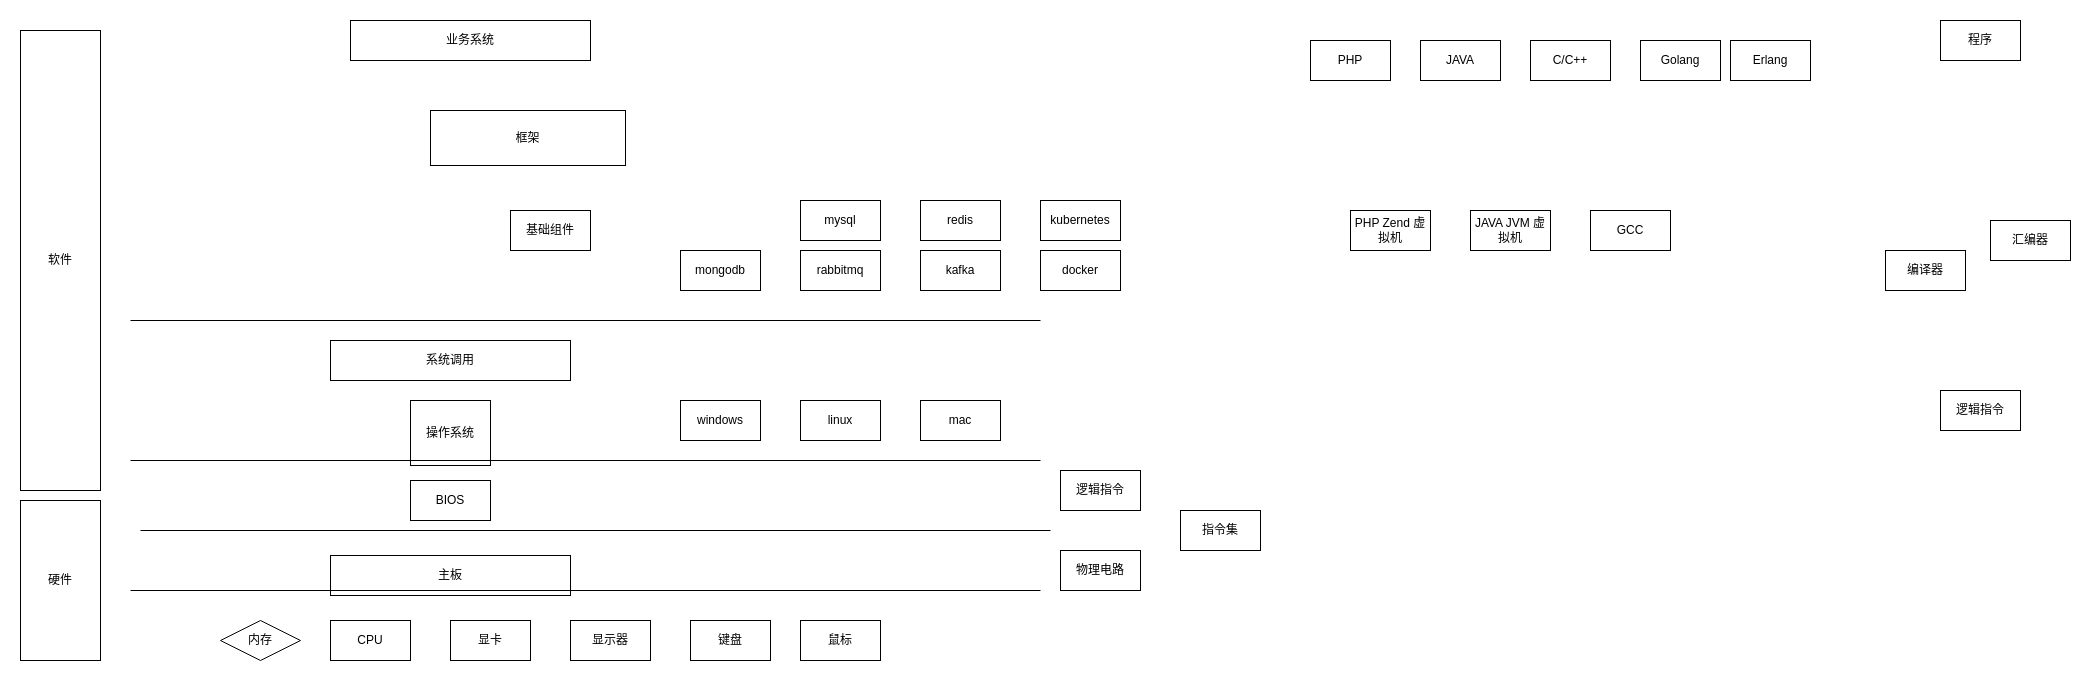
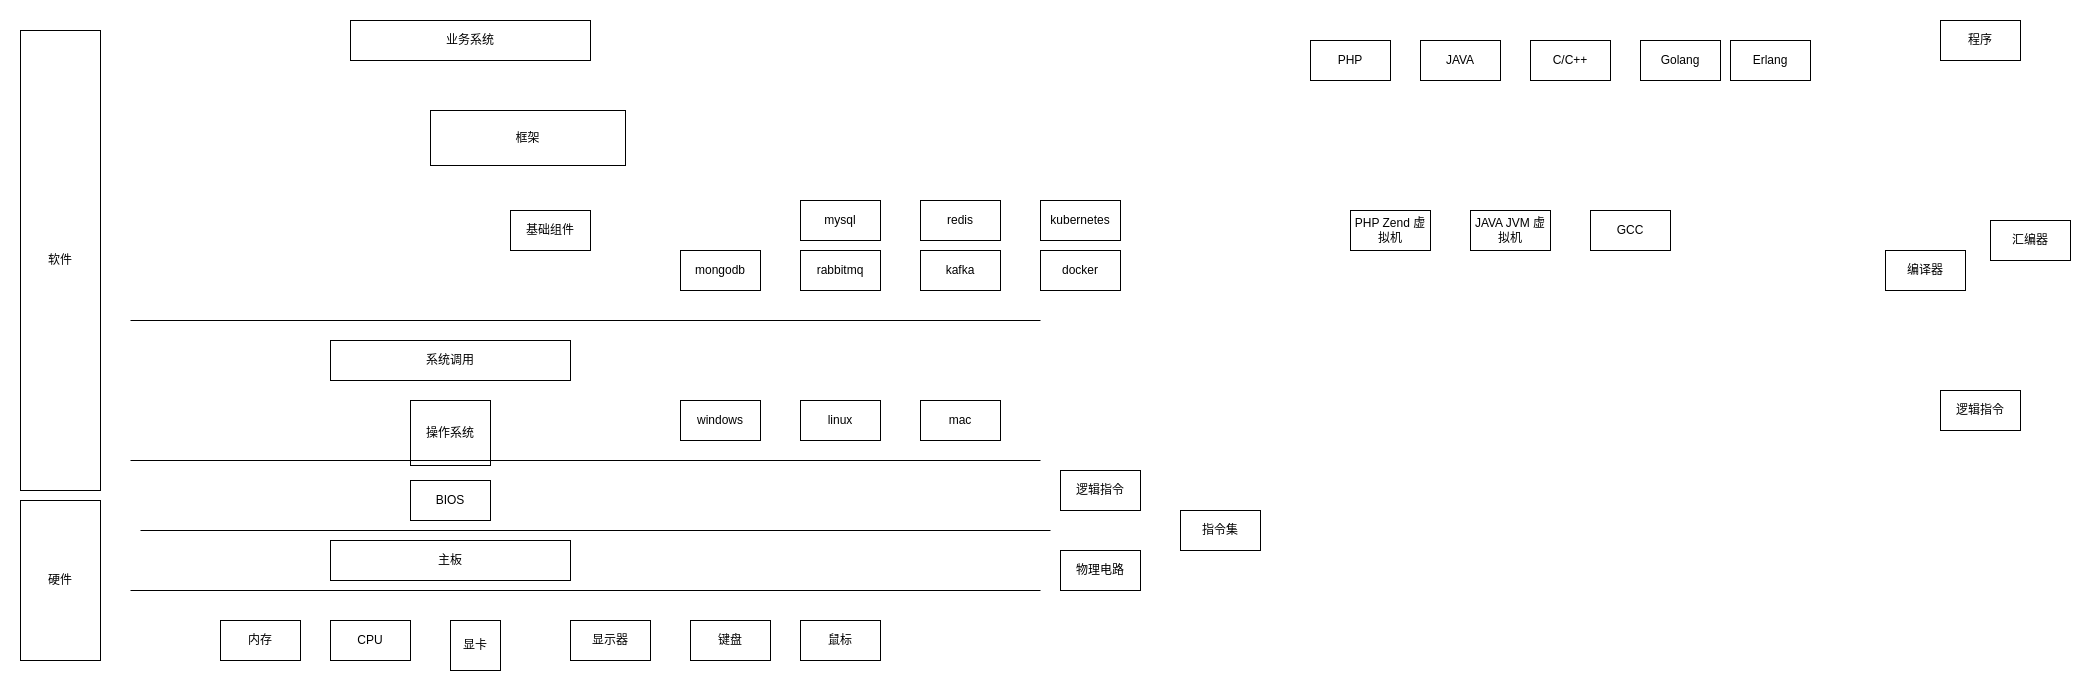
(451, 576) -> (451, 561)
(261, 641) -> (261, 641)
(491, 641) -> (476, 646)
